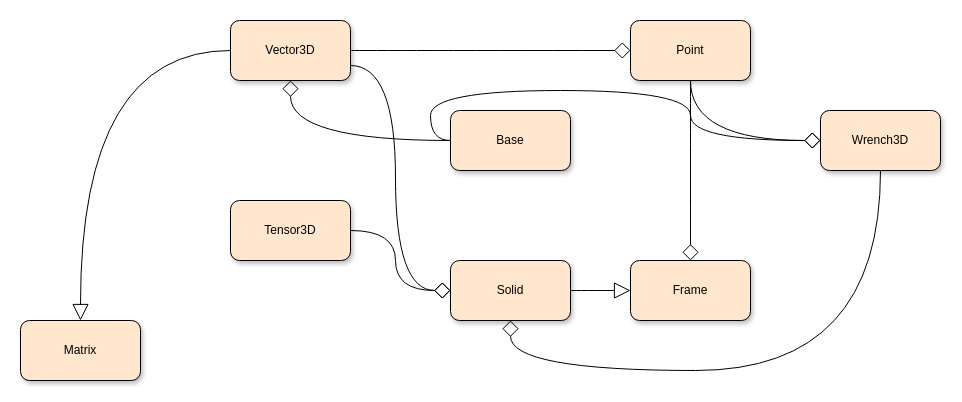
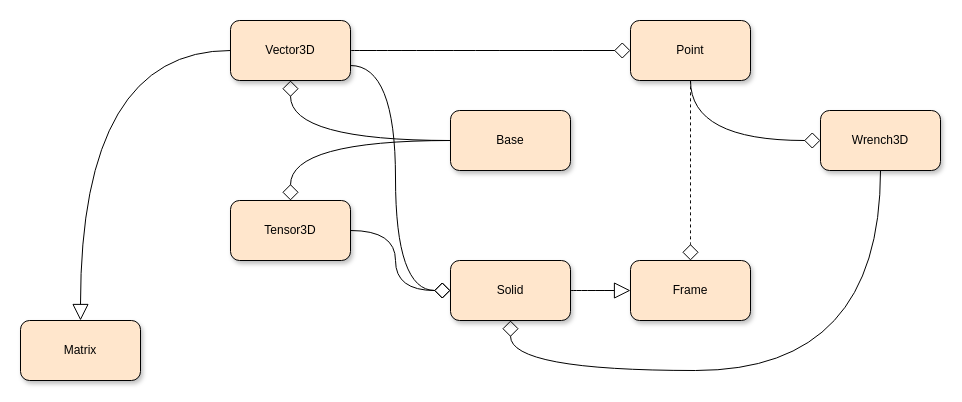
(546, 91) -> (348, 148)
(691, 182) -> (691, 182)
